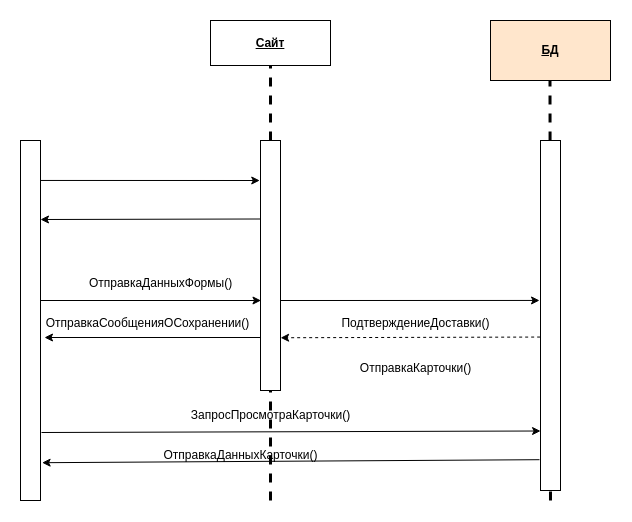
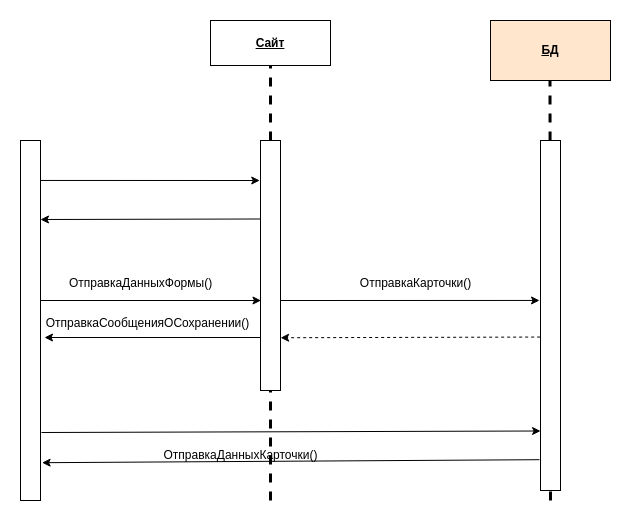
(161, 284) -> (141, 284)
(416, 324) -> none
(416, 369) -> (416, 284)
(271, 416) -> none
